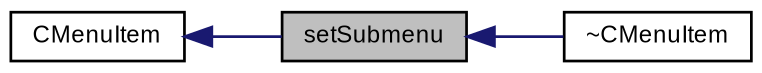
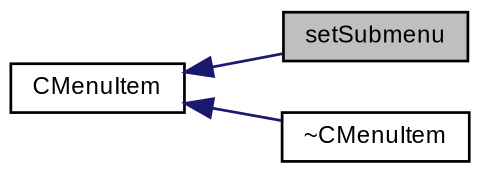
(529, 37) -> (247, 114)
